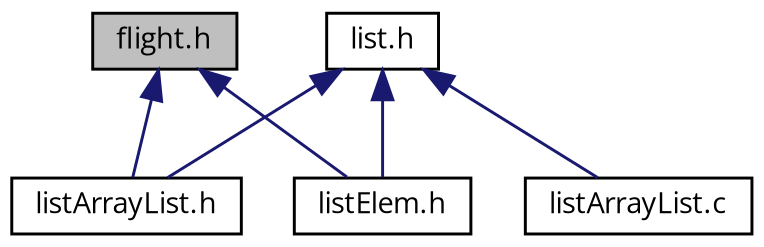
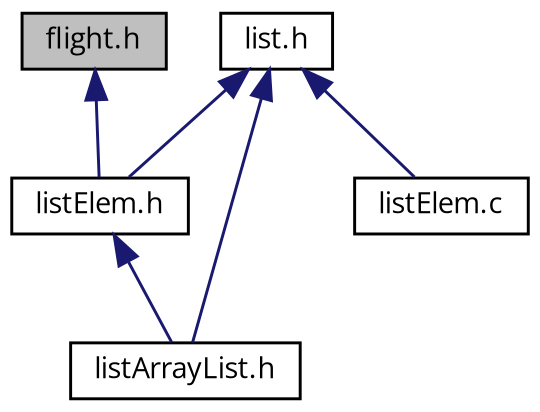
(142, 139) -> (150, 302)
(639, 206) -> (441, 206)
